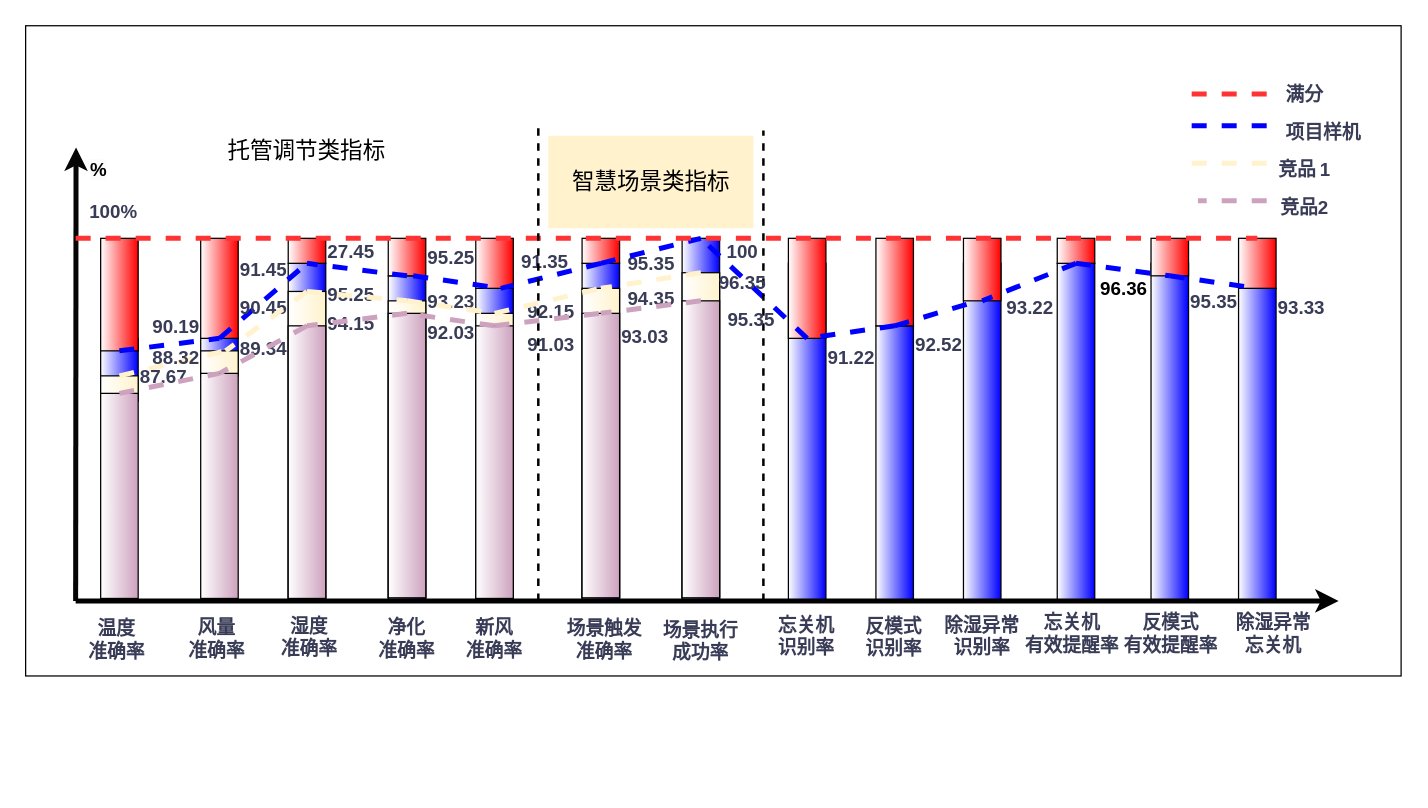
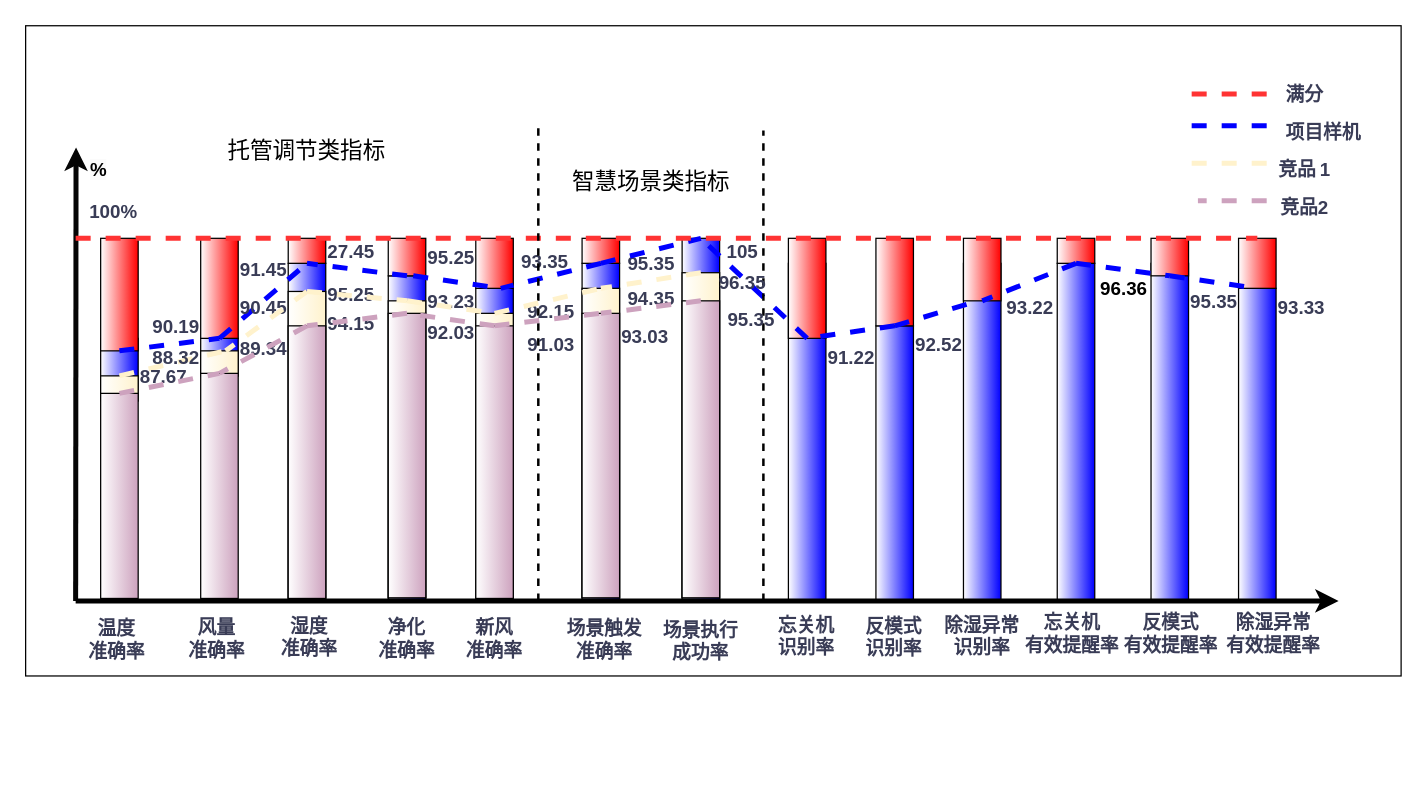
(651, 182) -> (651, 182)
(743, 251) -> (743, 251)
(545, 261) -> (545, 261)
(1273, 634) -> (1273, 634)
